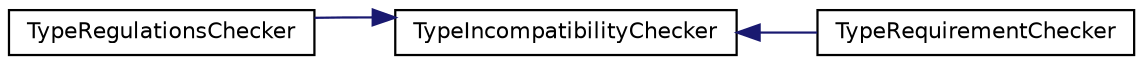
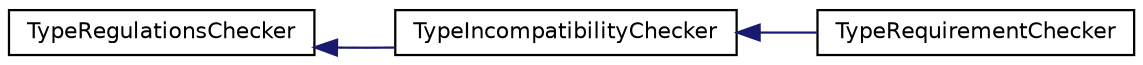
(343, 17) -> (366, 48)
